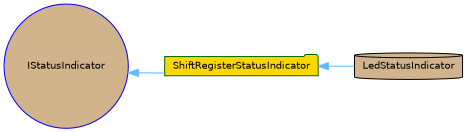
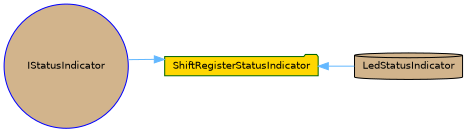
(151, 73) -> (141, 59)
